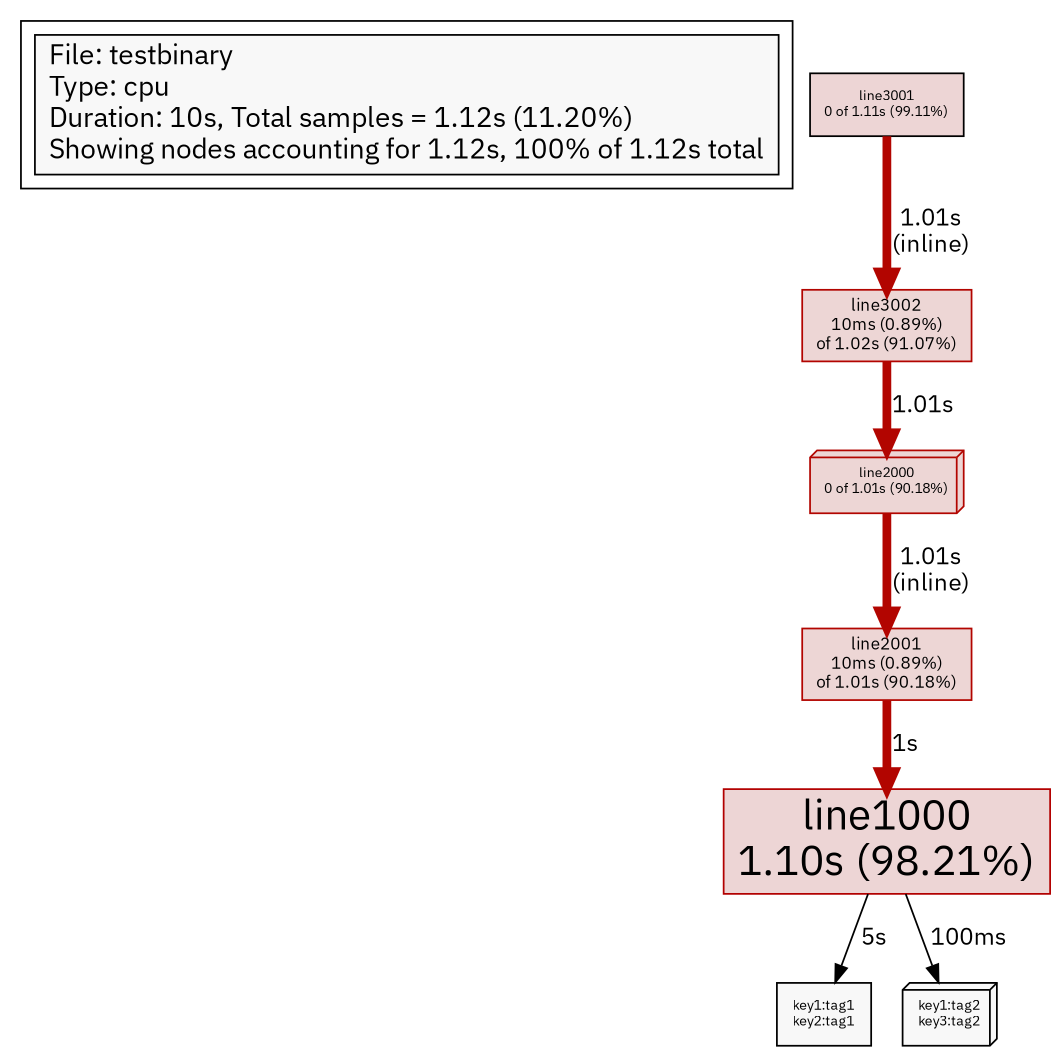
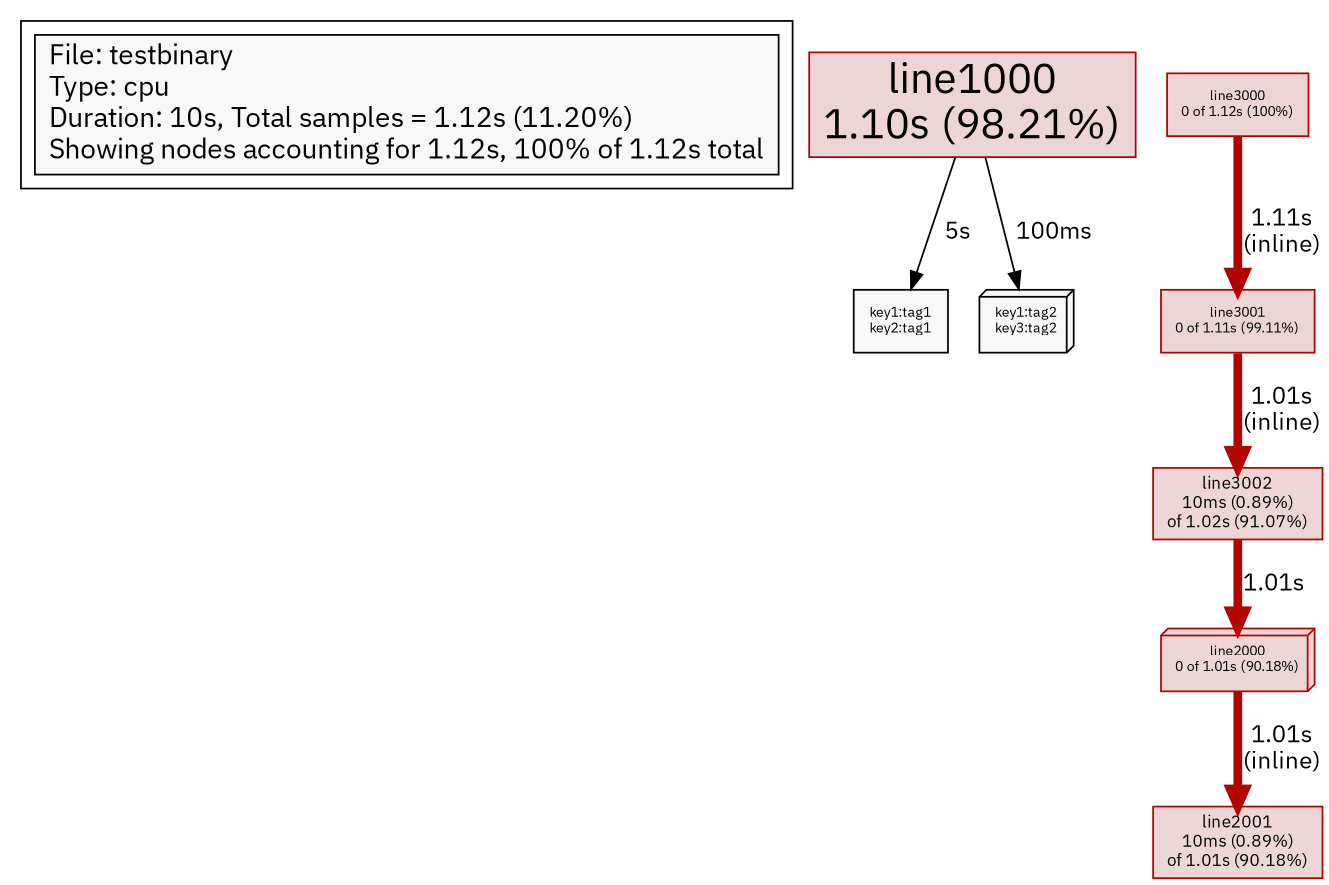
(887, 105) -> (1238, 321)
none -> (1238, 105)
(887, 736) -> none
